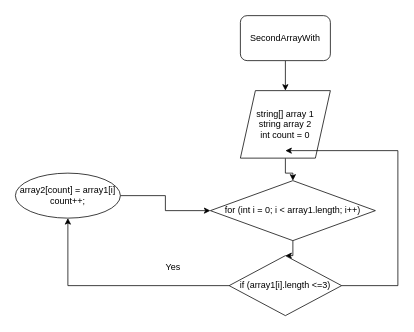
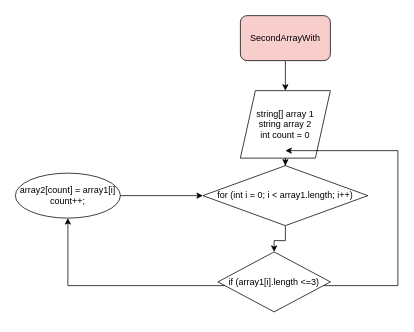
(285, 38) -> (285, 38)
(293, 210) -> (285, 195)
(173, 267) -> none
(285, 285) -> (274, 282)
